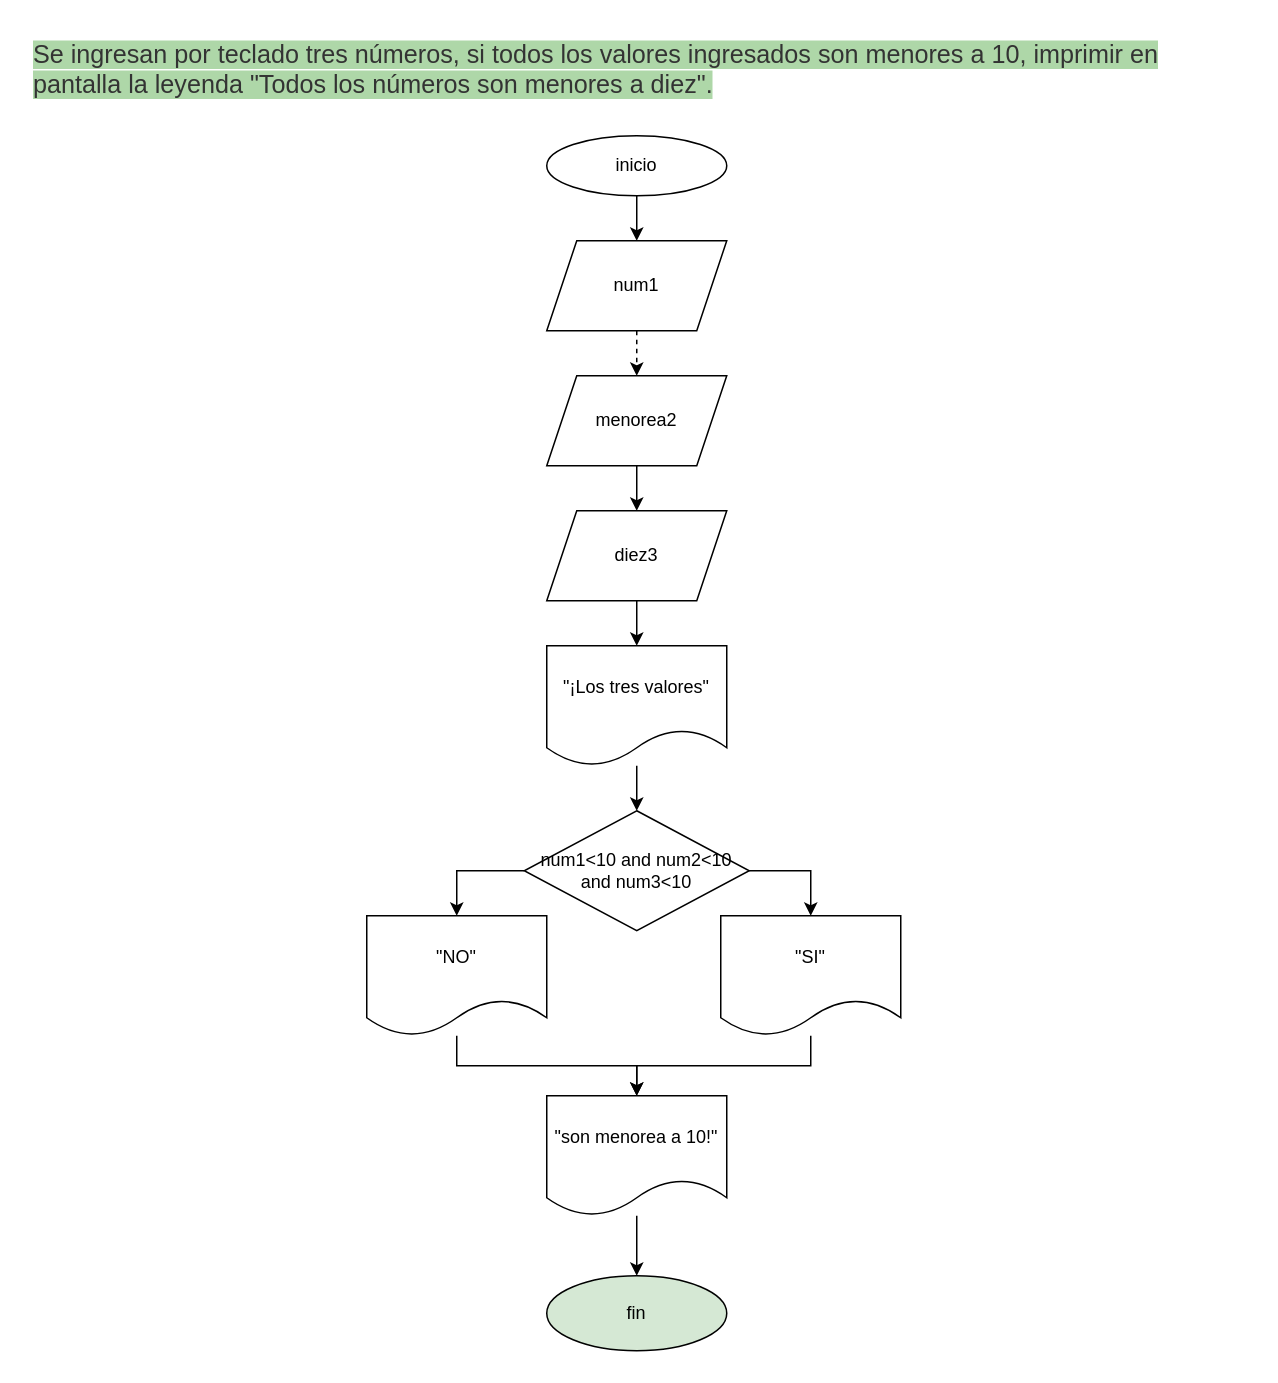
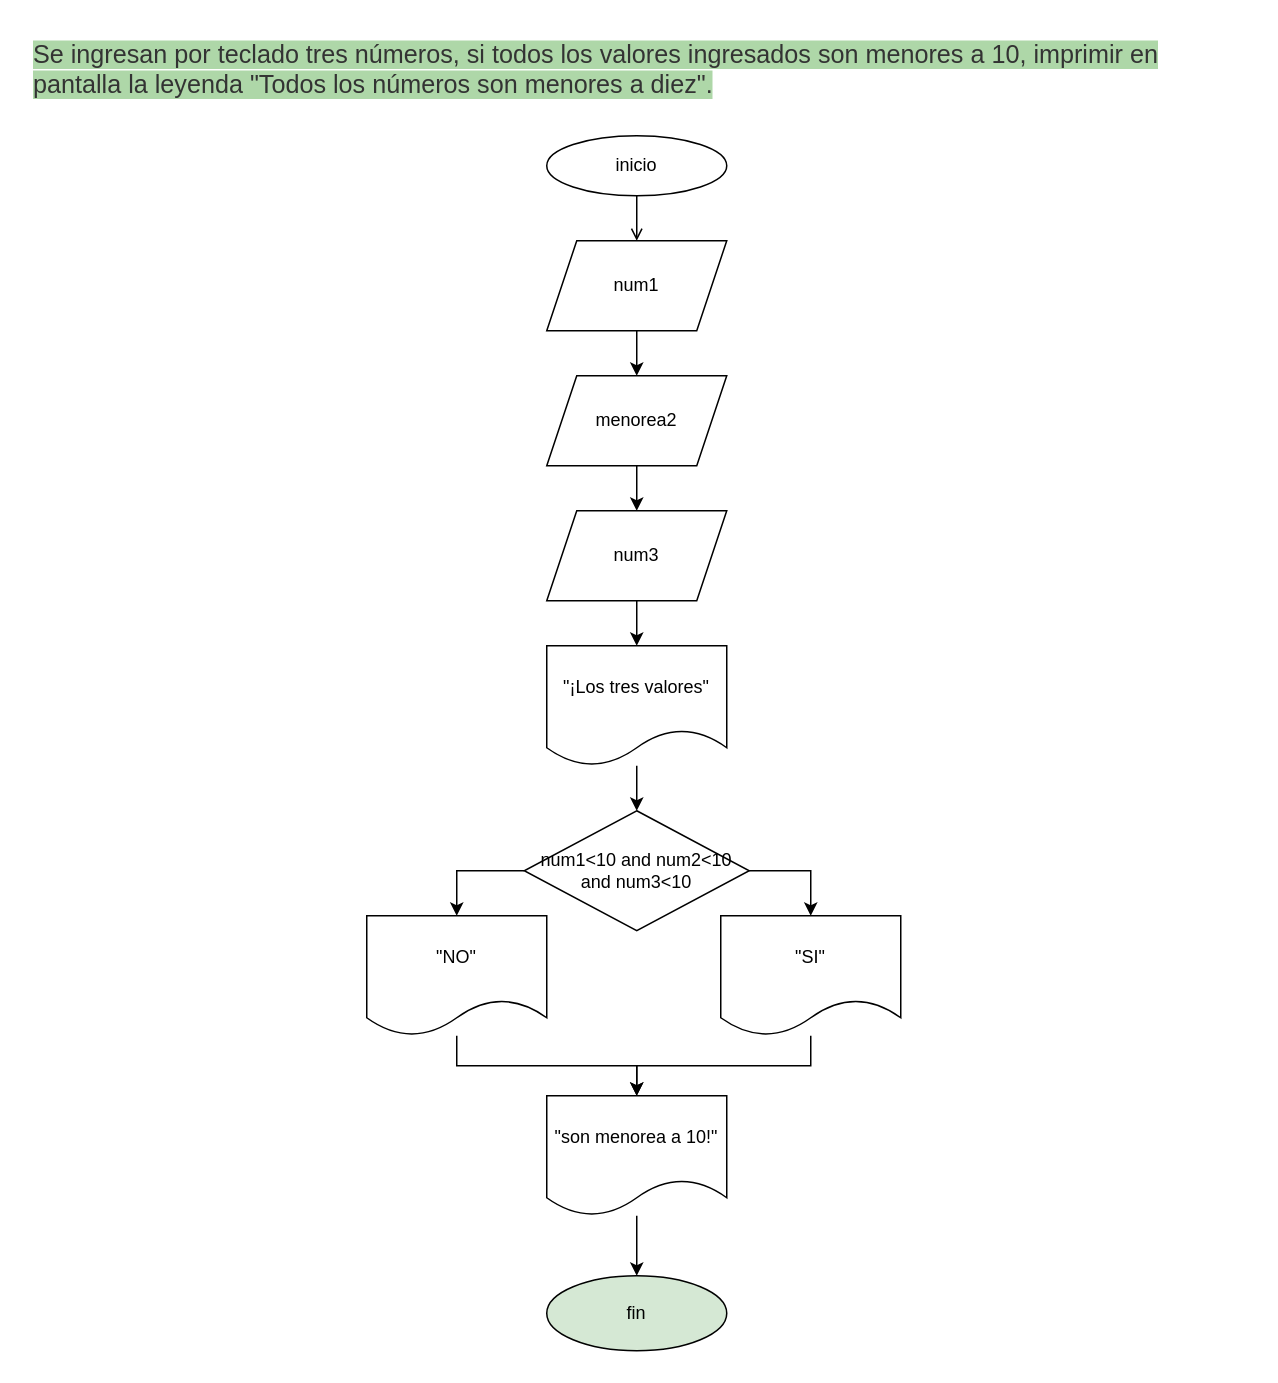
(637, 229) -> (637, 231)
(637, 349) -> (637, 349)
(637, 556) -> (637, 556)
